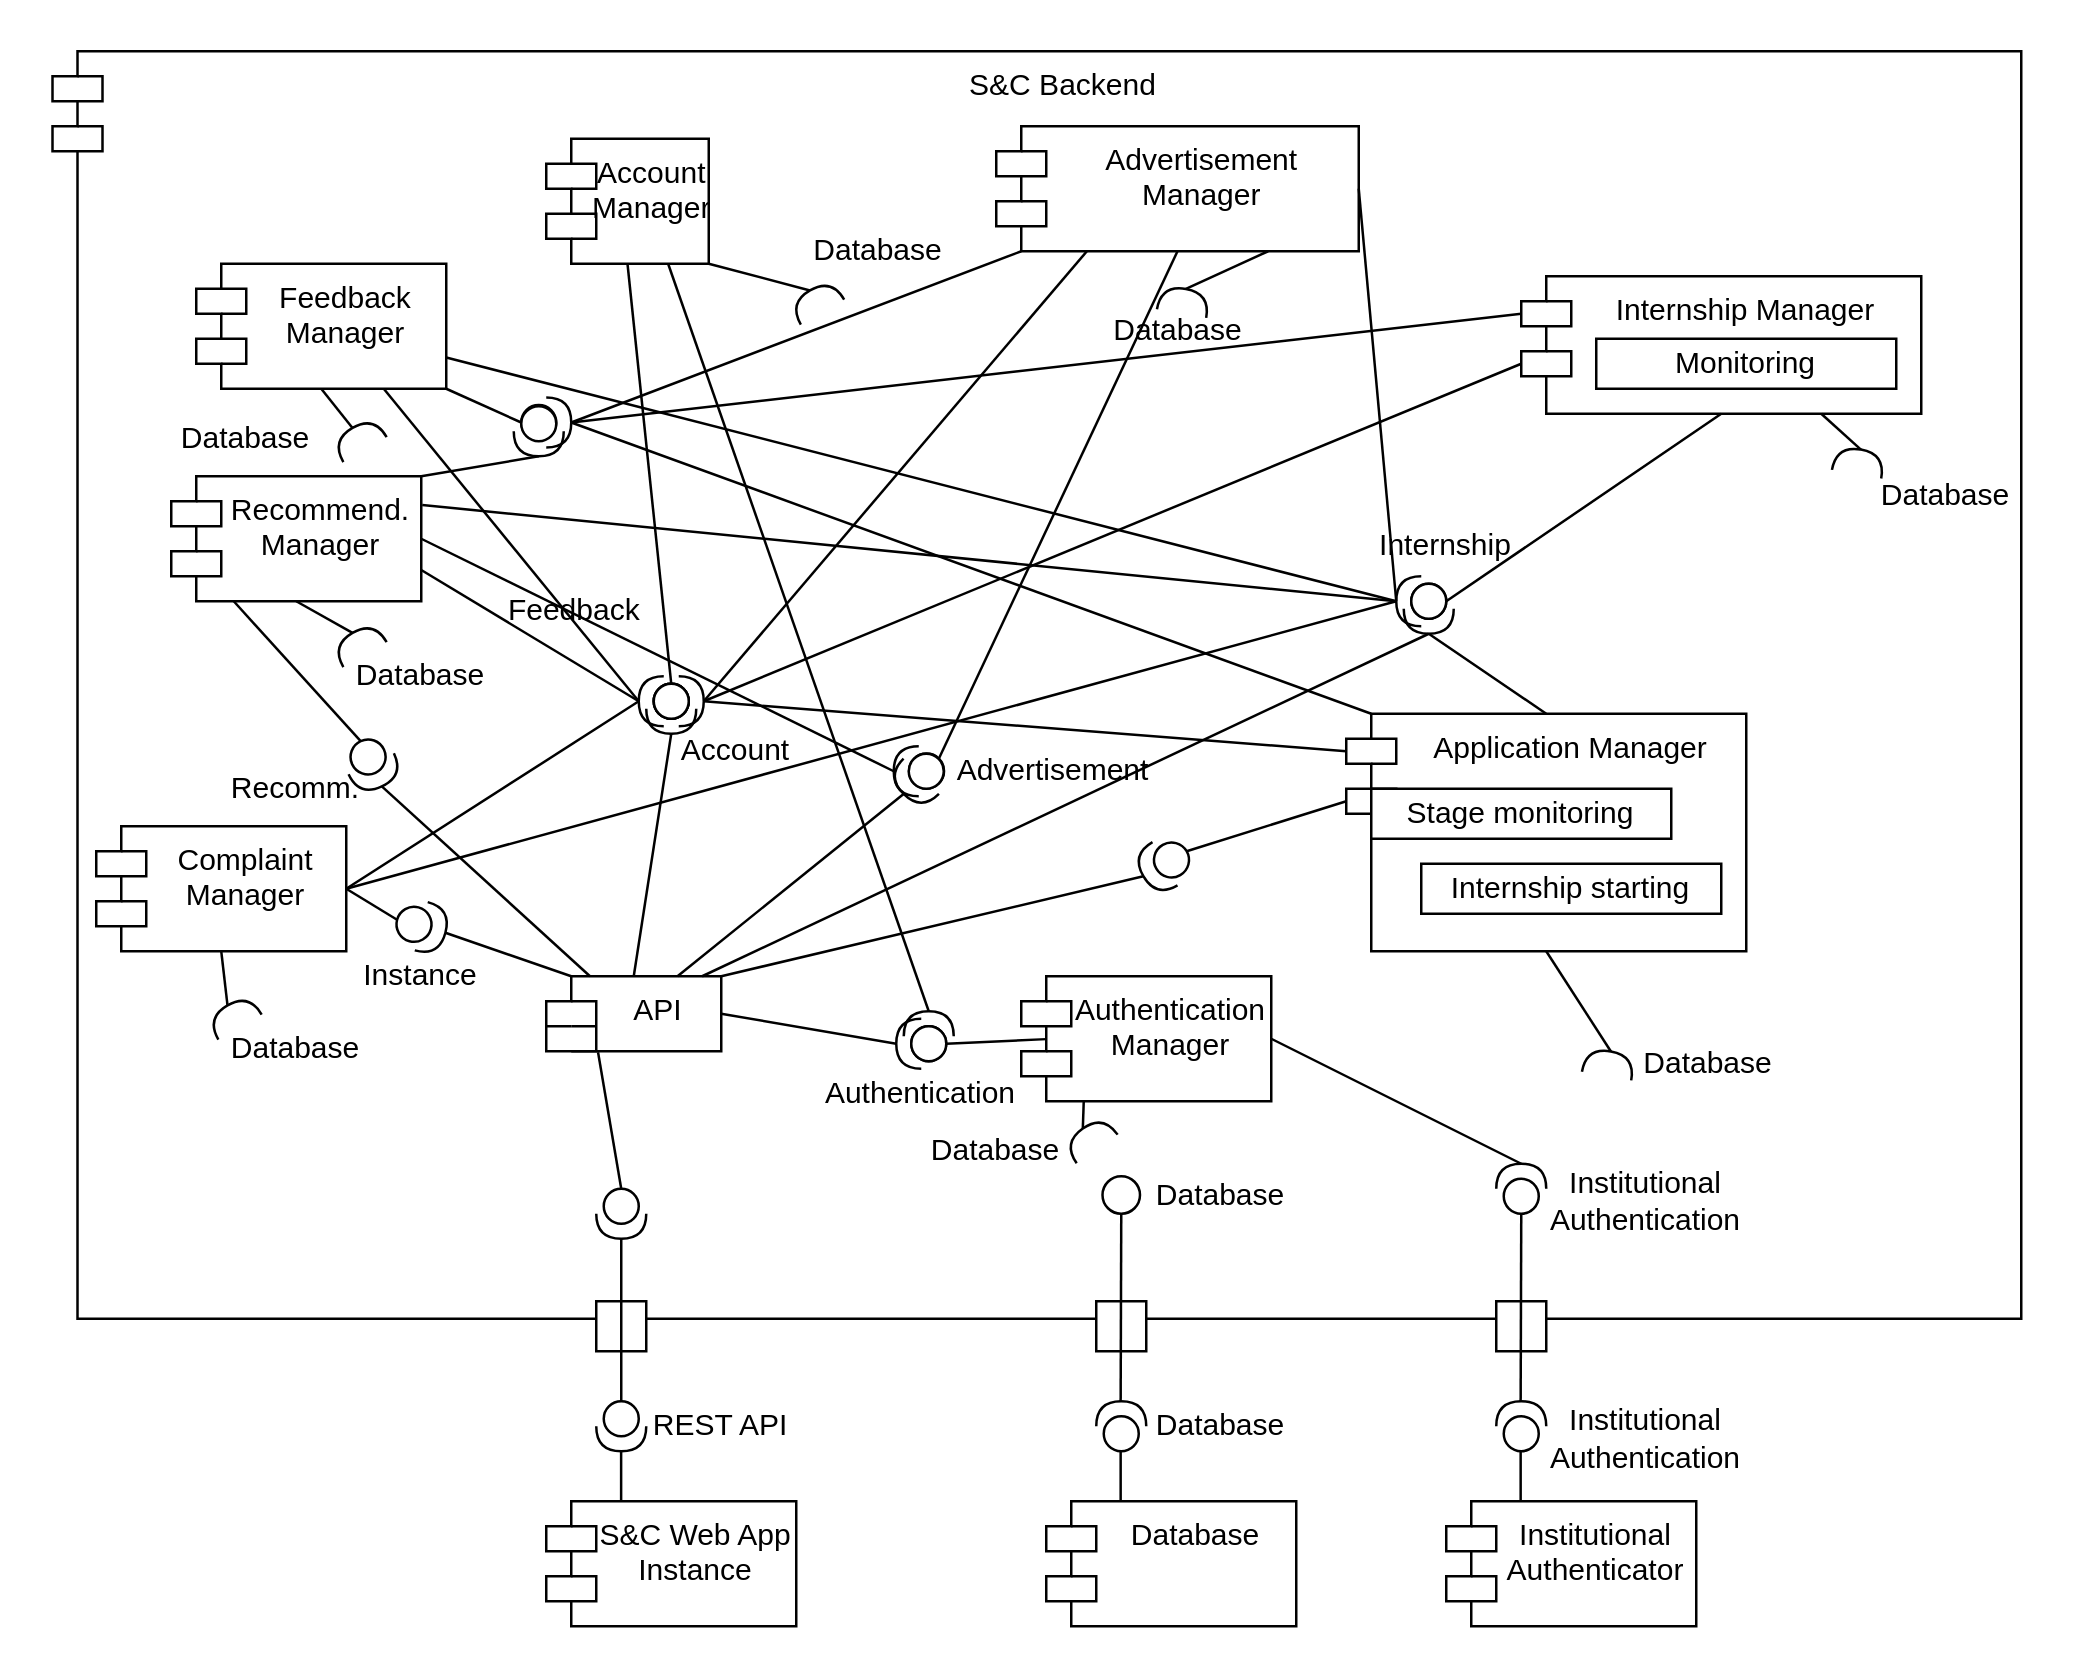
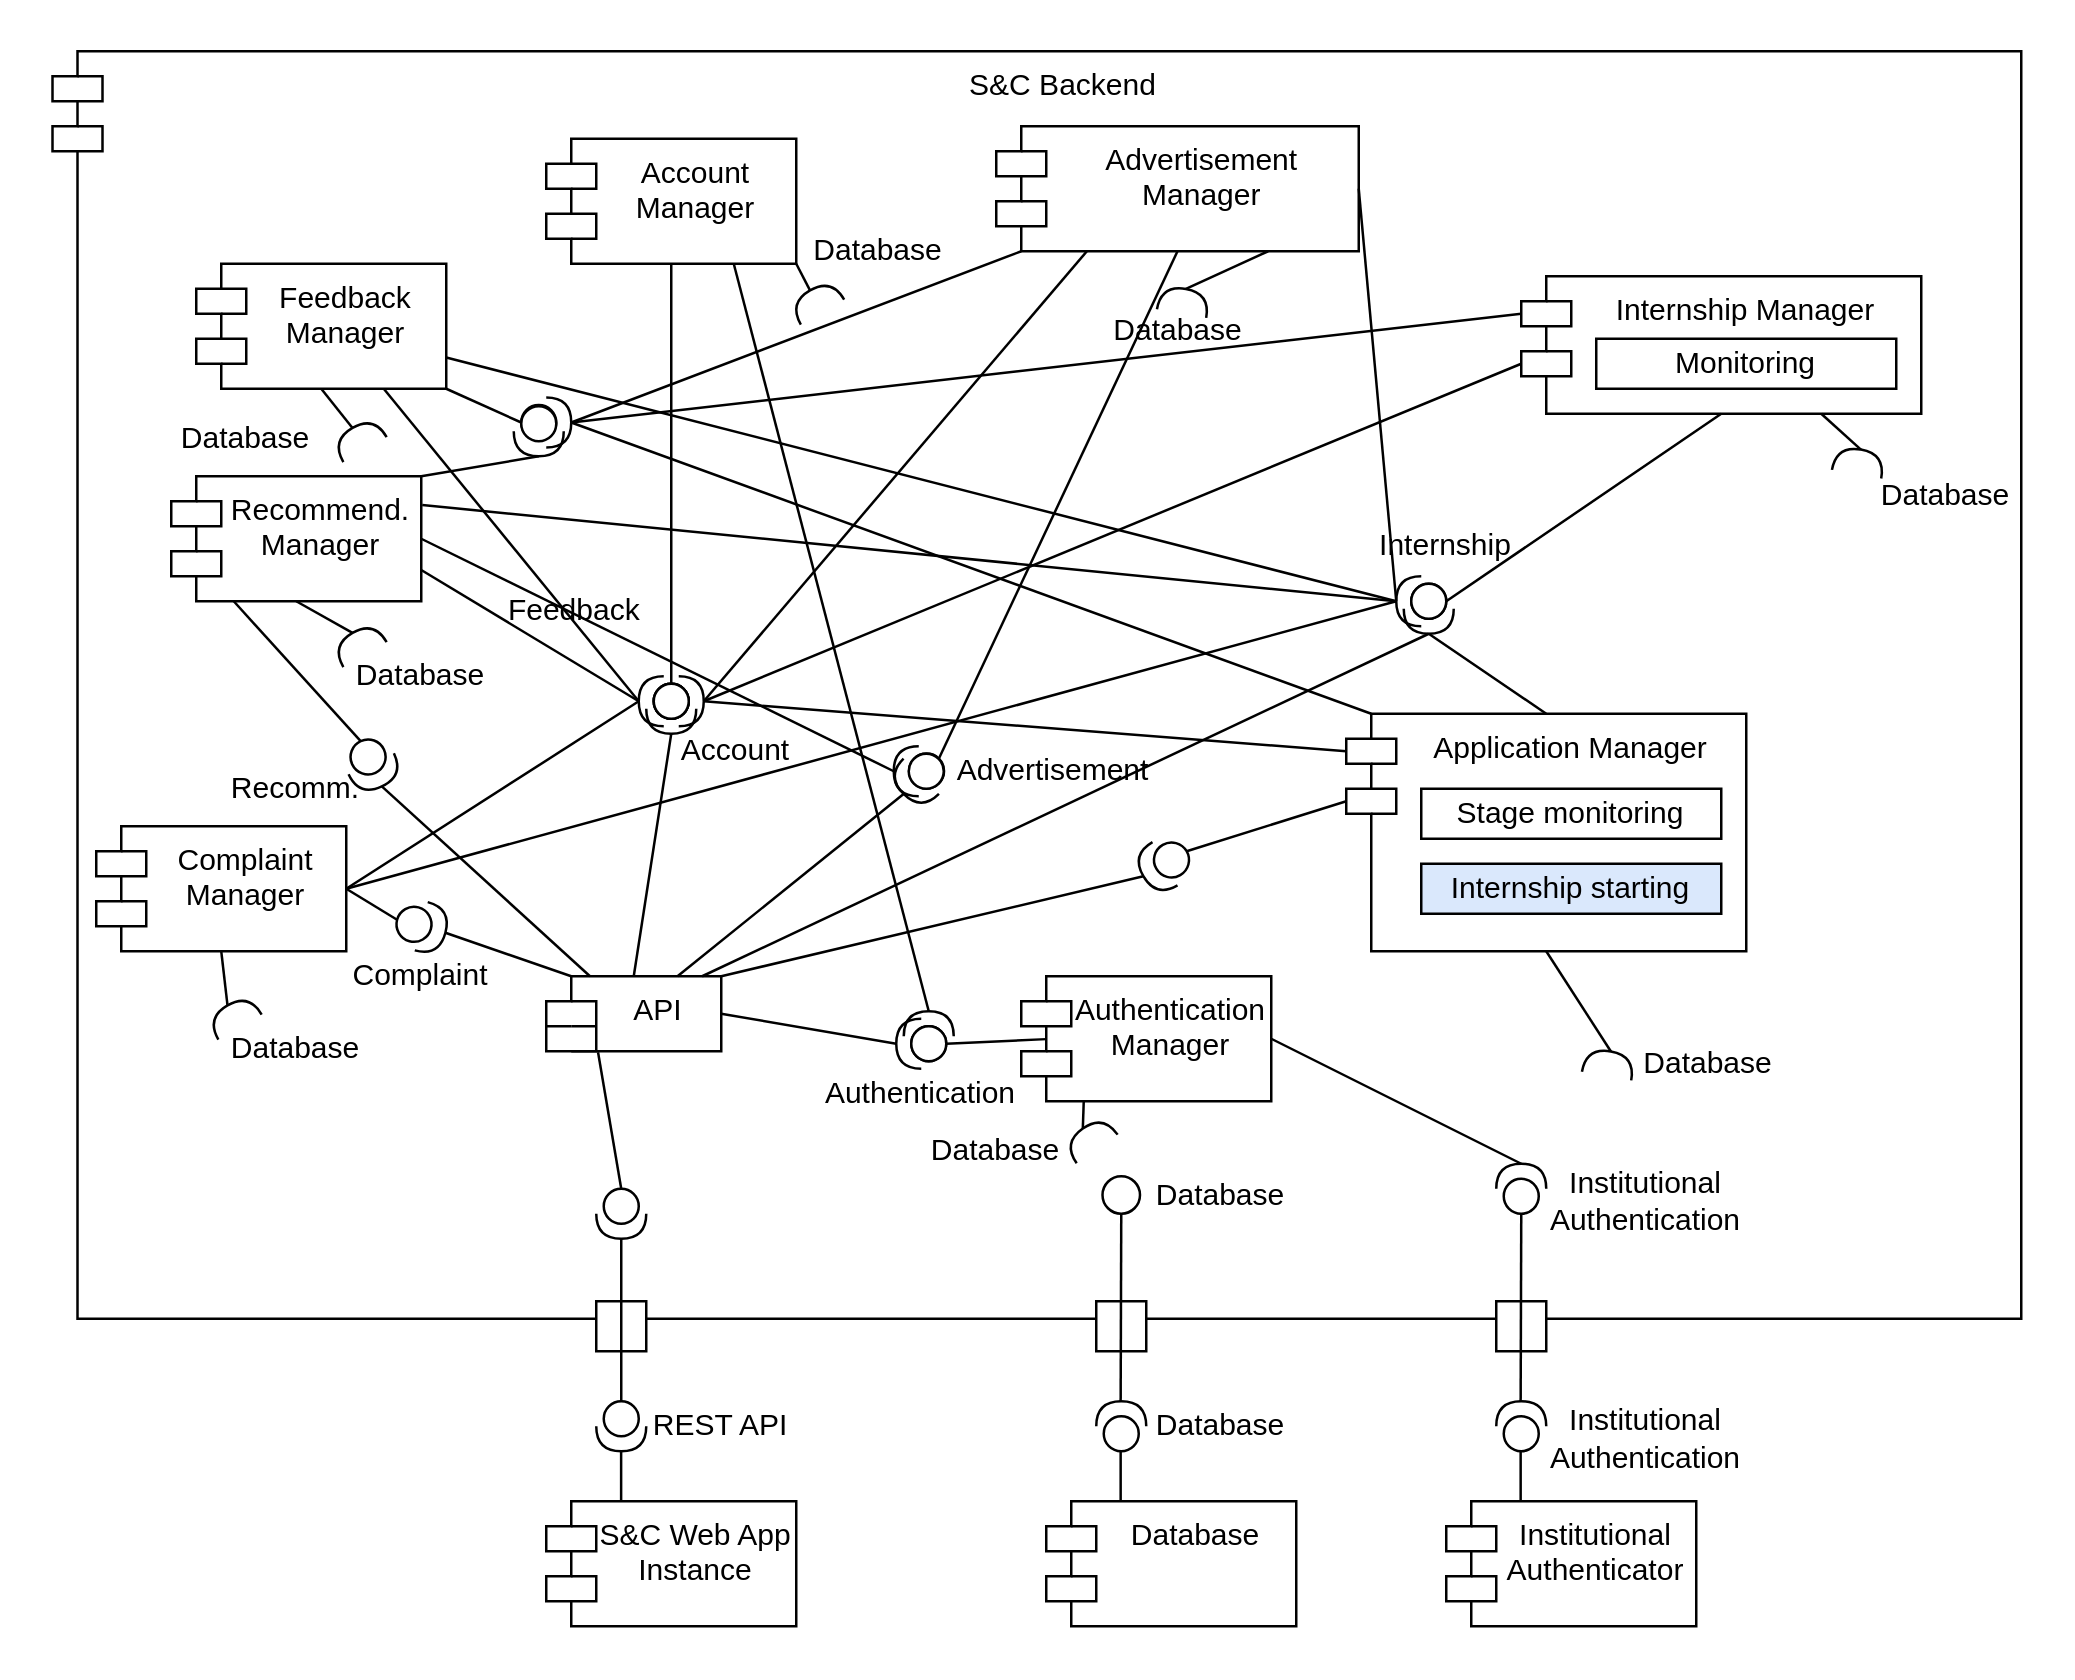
(628, 201) -> (671, 201)
(1521, 814) -> (1571, 814)
(1571, 889) -> (1571, 889)
(421, 976) -> (421, 976)
